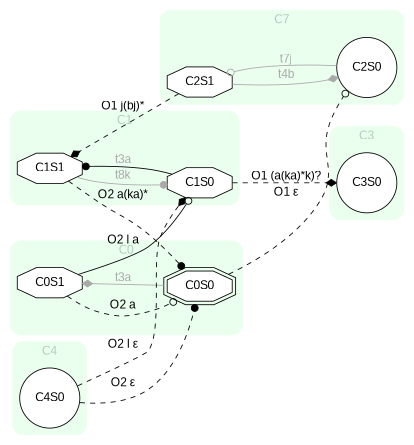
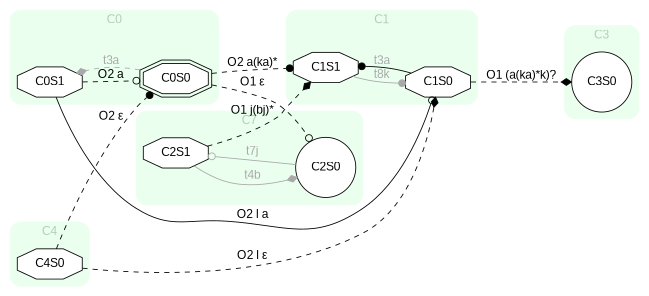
(126, 219) -> (249, 70)
(128, 285) -> (113, 67)
(50, 398) -> (50, 264)
